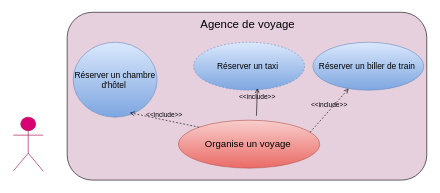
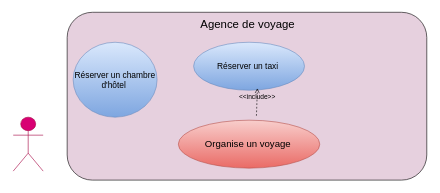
(249, 66) -> (249, 66)
(368, 66) -> none
(257, 103) -> (257, 103)
(329, 111) -> none
(163, 120) -> none
